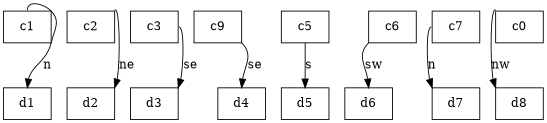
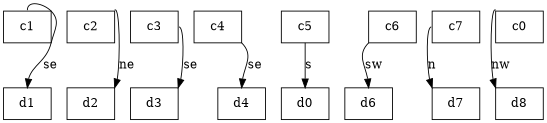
(218, 27) -> (218, 27)
(48, 65) -> (50, 65)
(305, 104) -> (305, 104)
